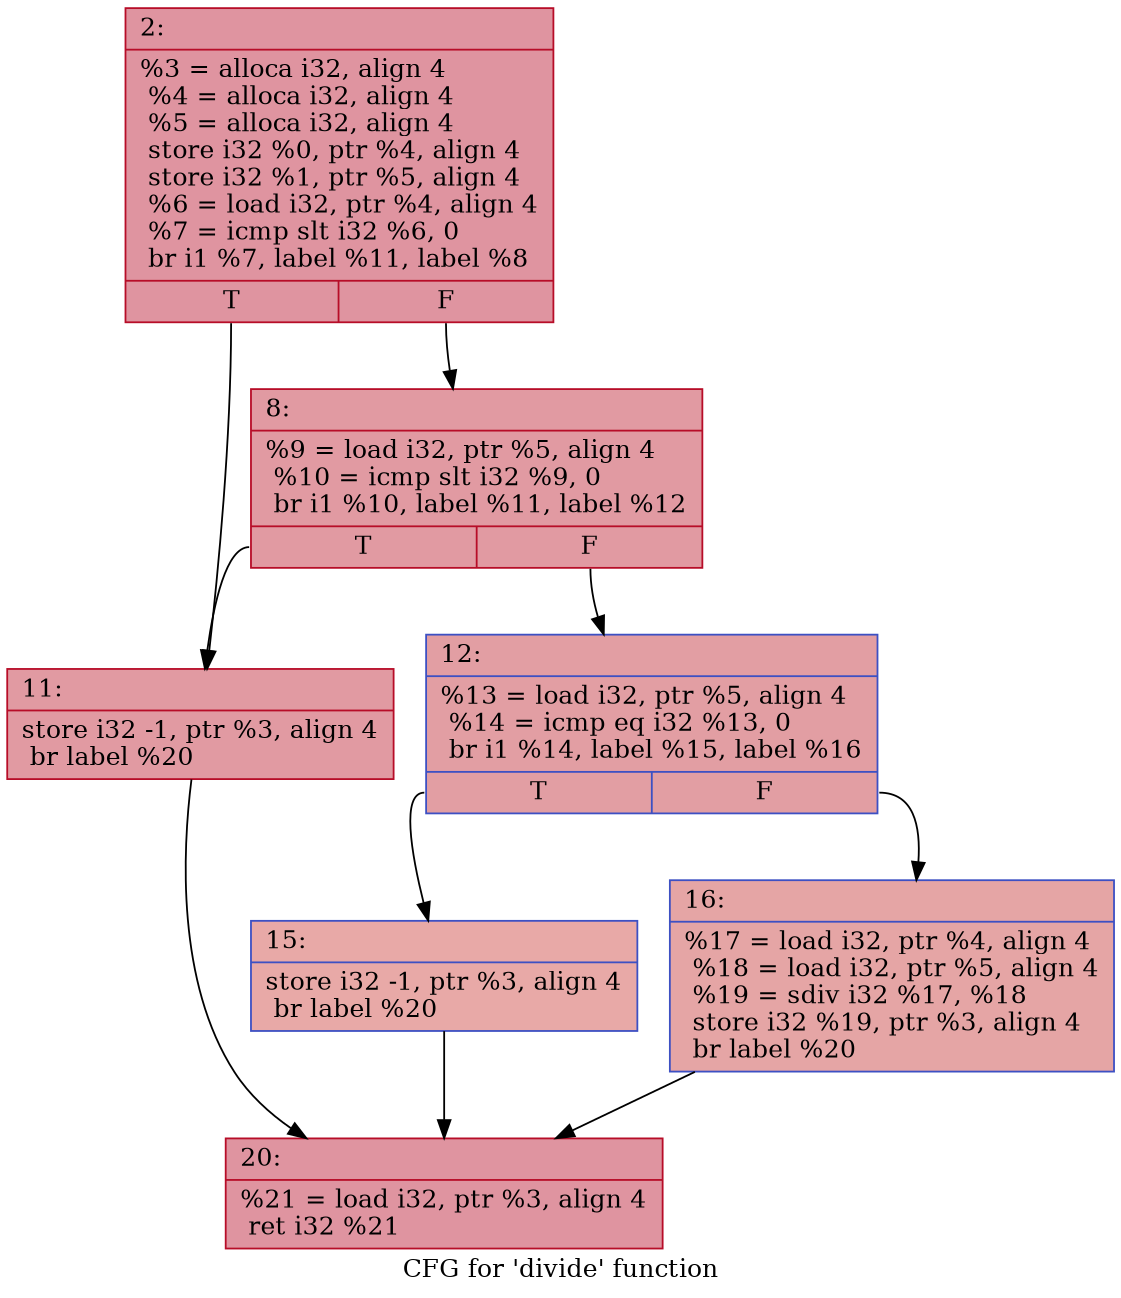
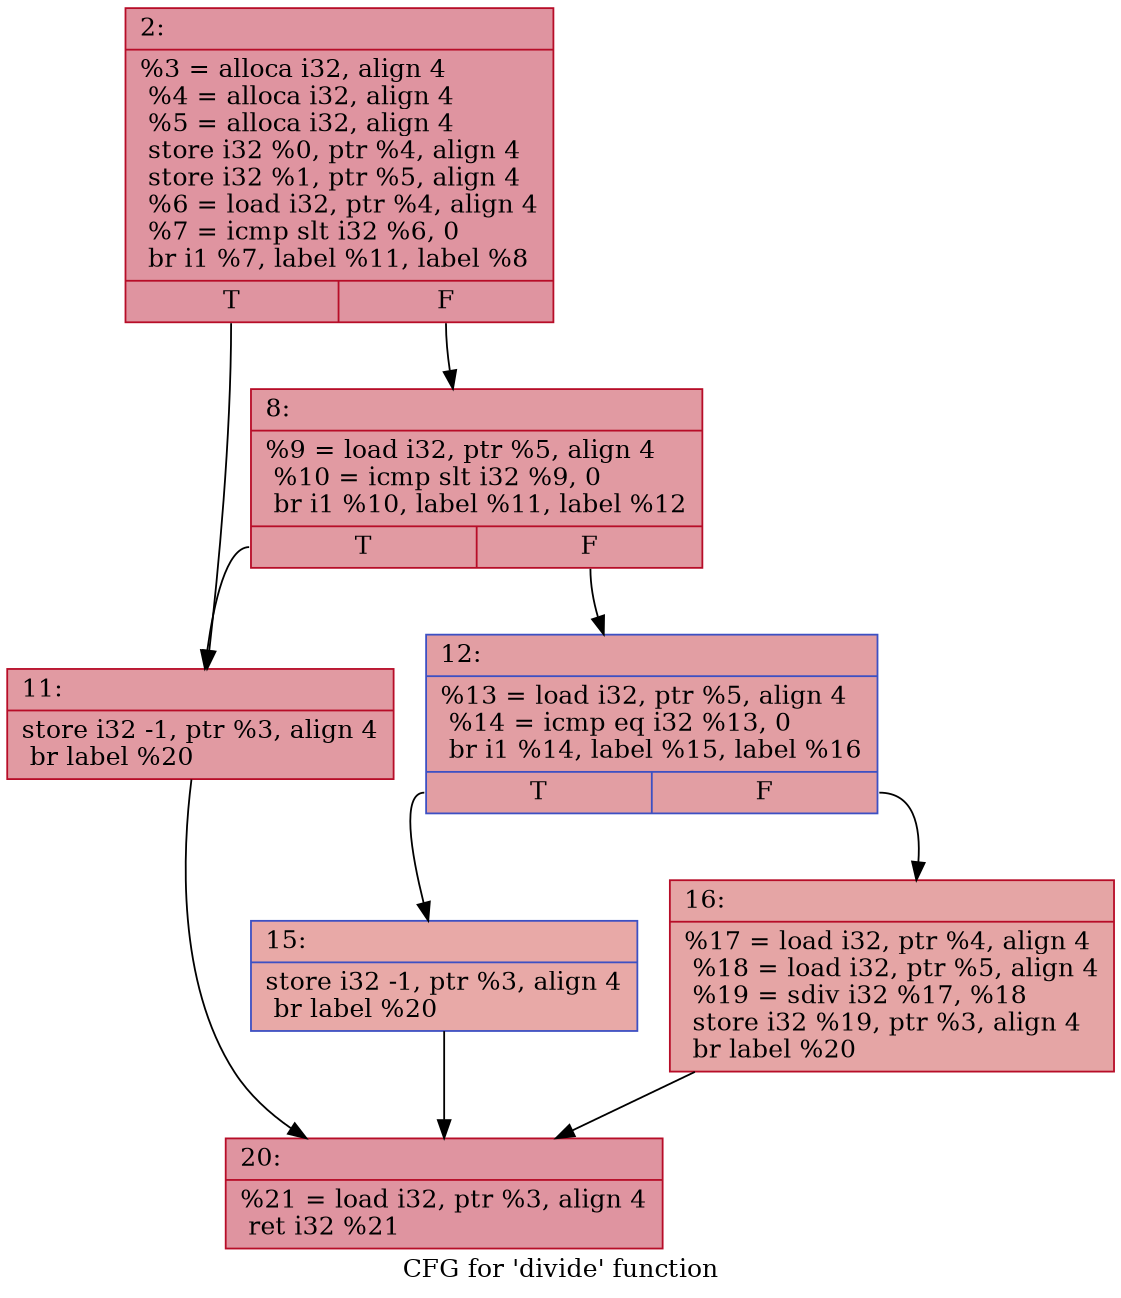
(892, 976) -> (892, 976)
